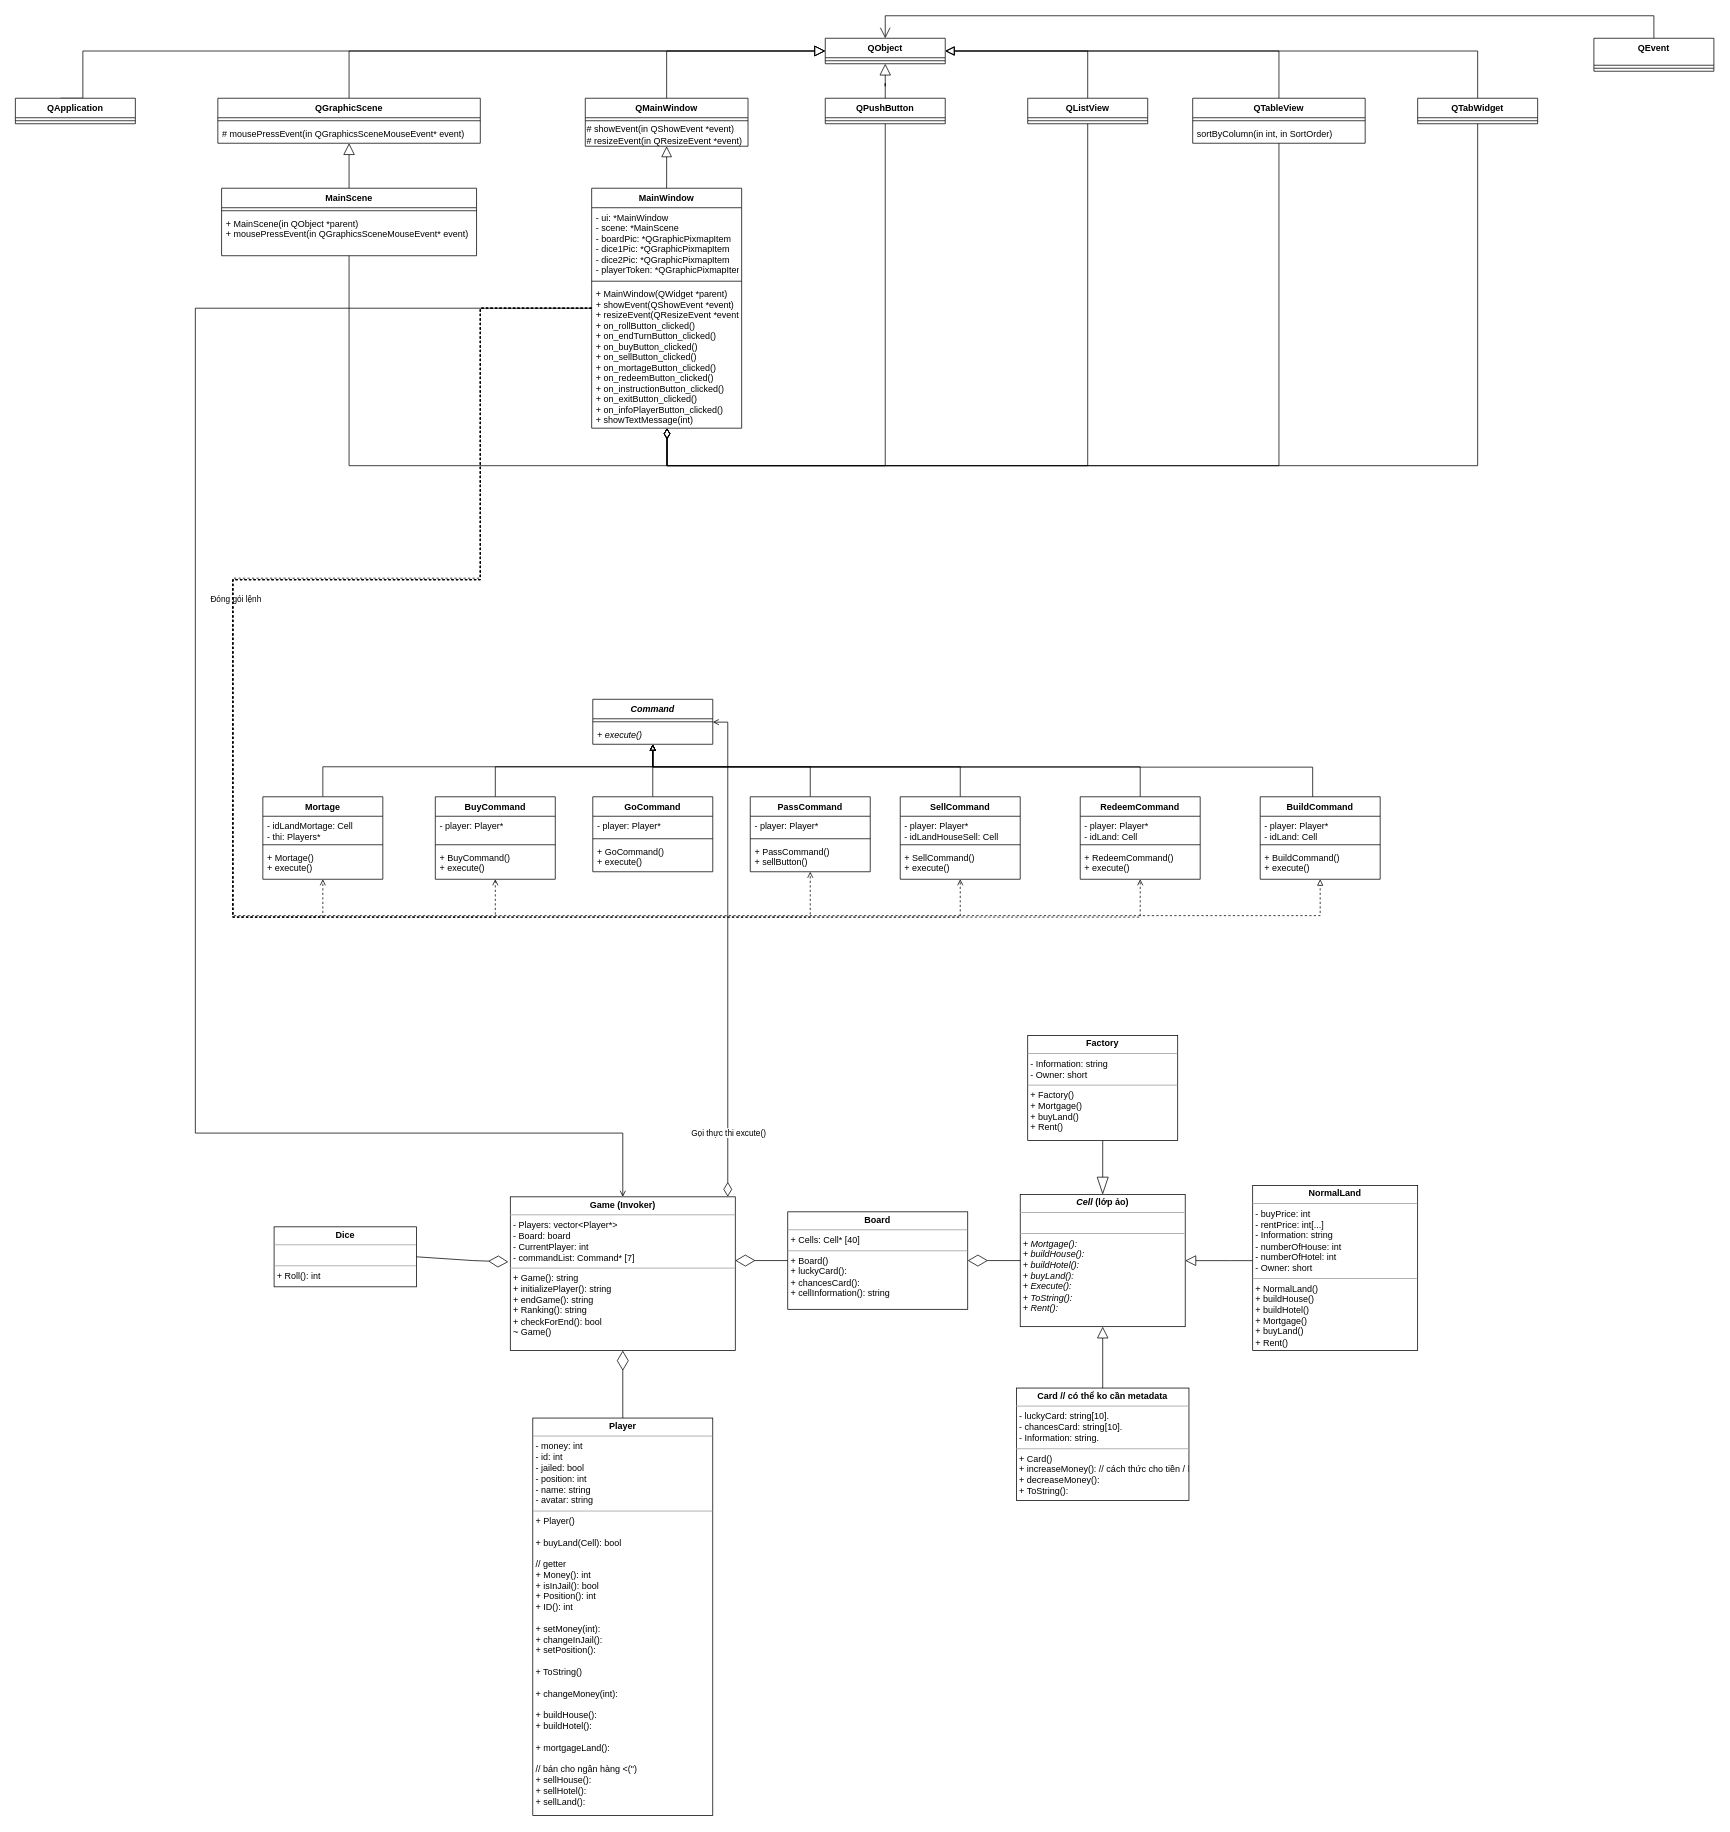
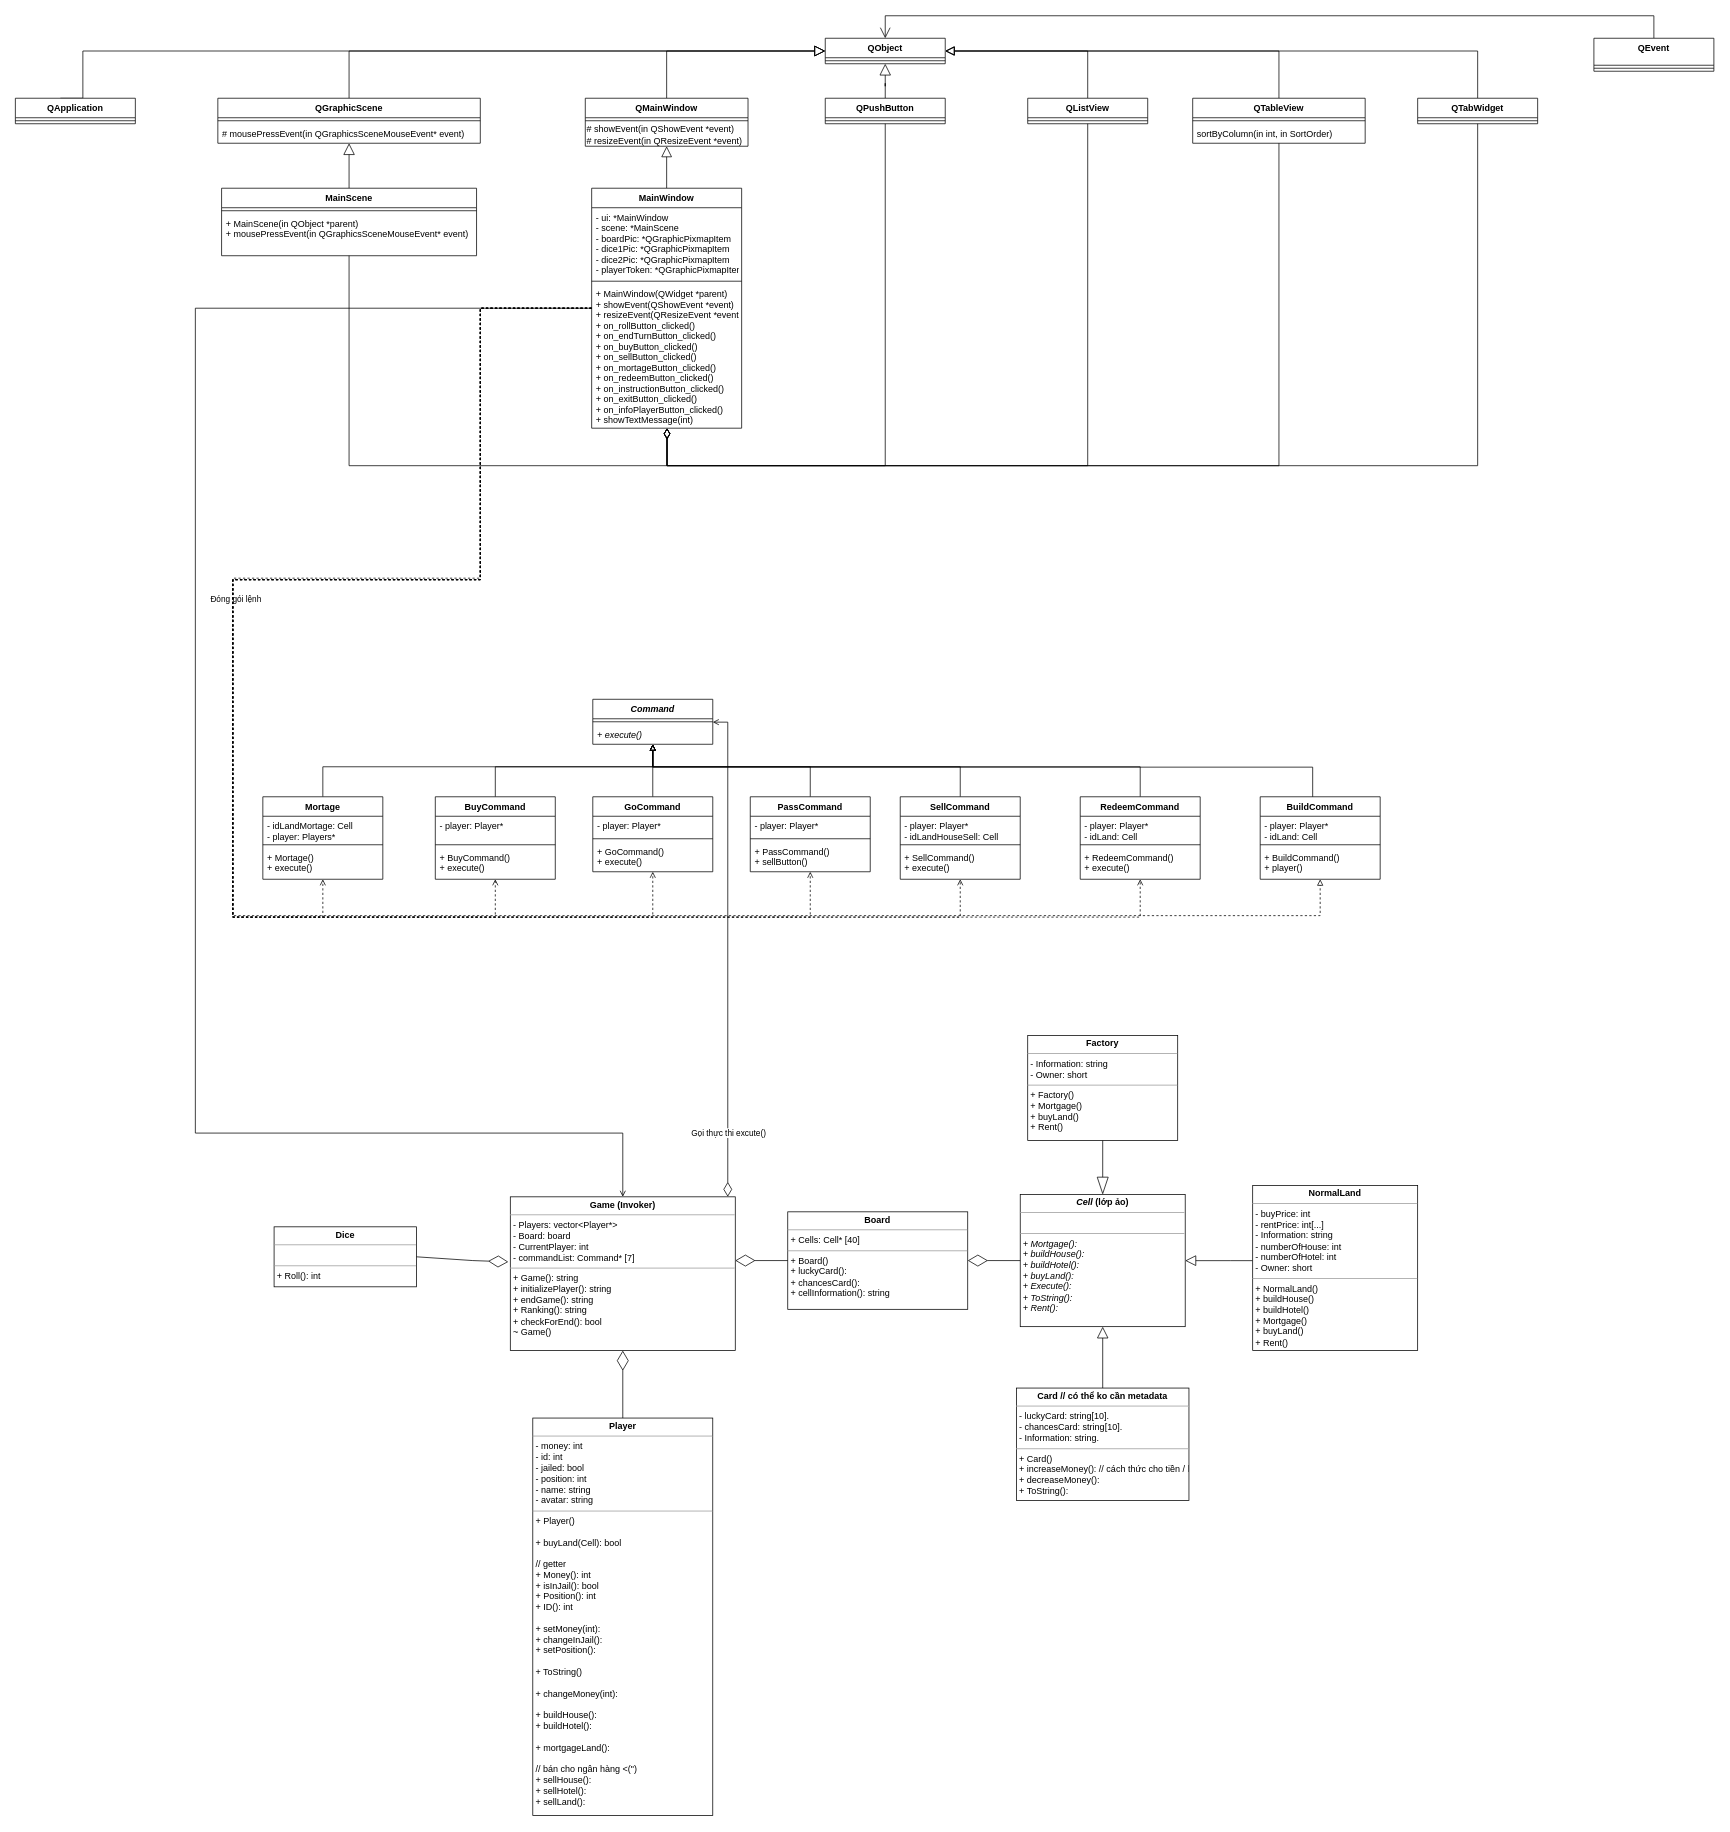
(313, 826) -> (313, 826)
(1301, 858) -> (1301, 858)
none -> (653, 894)
